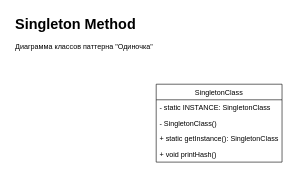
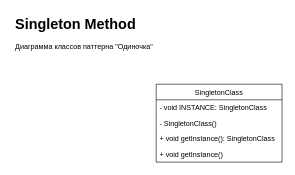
(219, 108) -> (215, 108)
(229, 139) -> (225, 139)
(192, 155) -> (197, 155)
